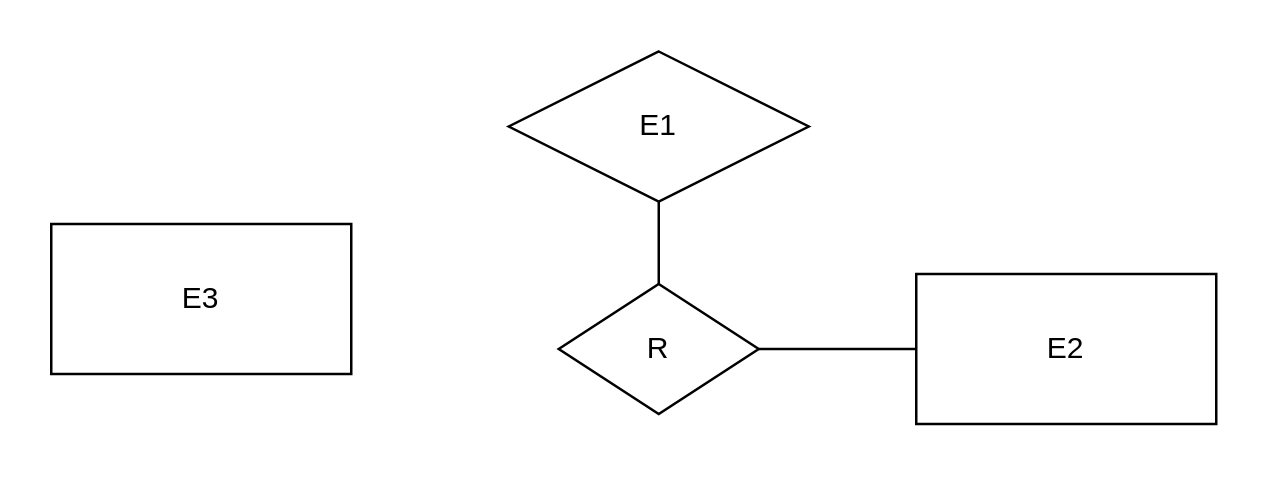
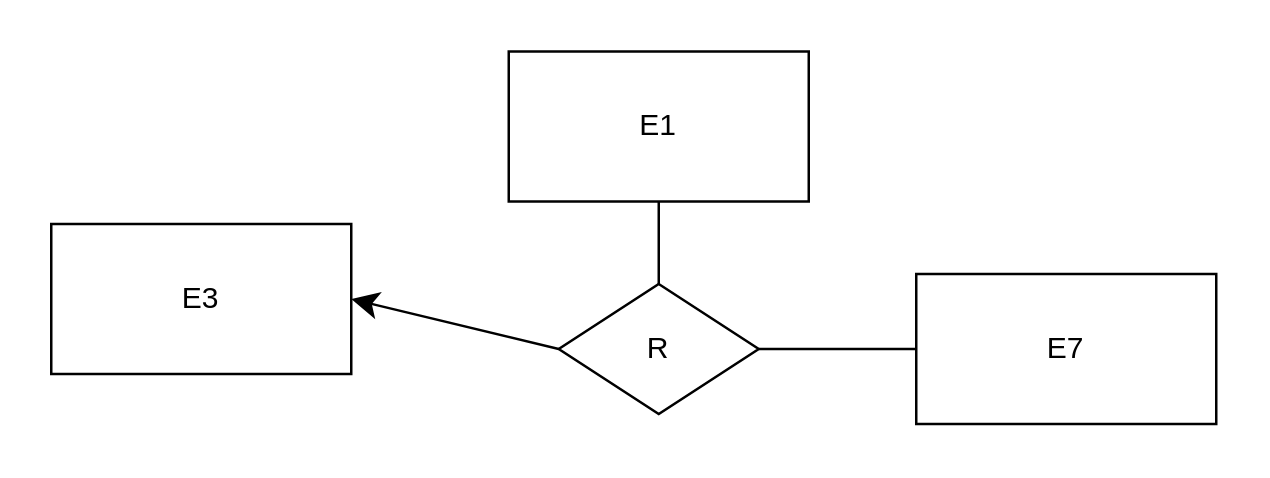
(659, 126) -> (659, 126)
none -> (464, 326)
(1066, 349) -> (1066, 349)
